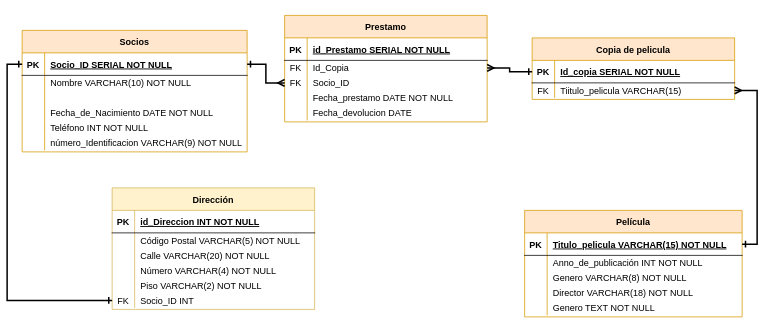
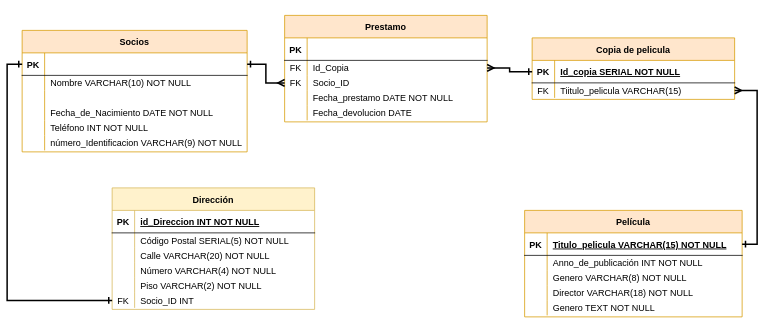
(397, 49) -> none
(146, 64) -> none
(216, 241) -> (214, 241)
